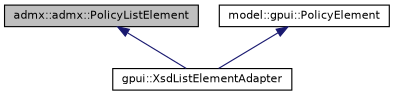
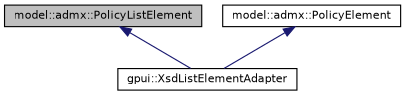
(101, 16) -> (103, 16)
(304, 16) -> (312, 16)
